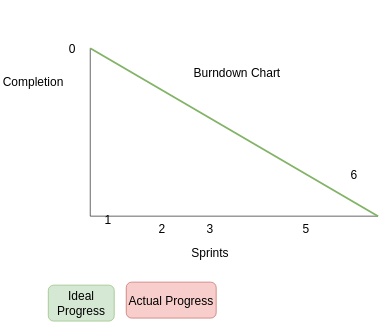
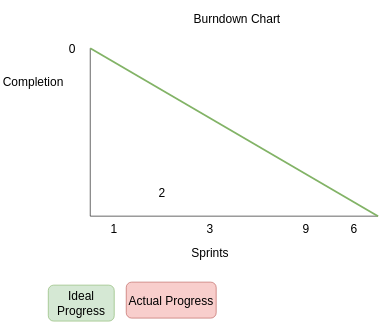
(237, 72) -> (237, 18)
(354, 174) -> (354, 228)
(108, 219) -> (114, 228)
(162, 228) -> (162, 192)
(306, 228) -> (306, 228)
